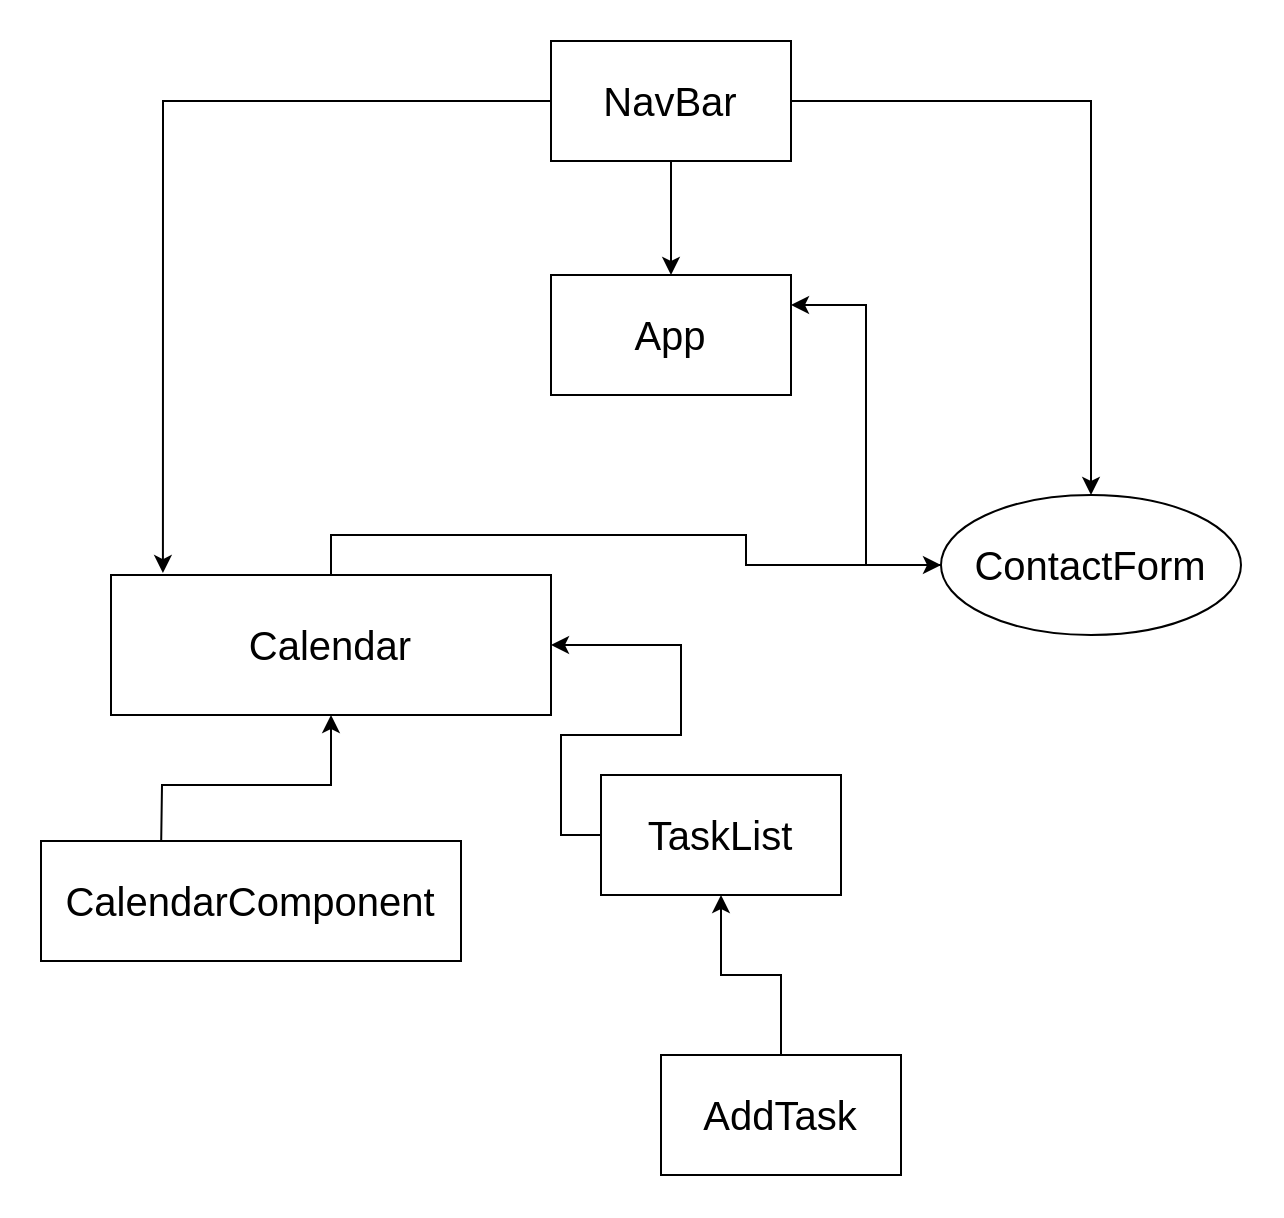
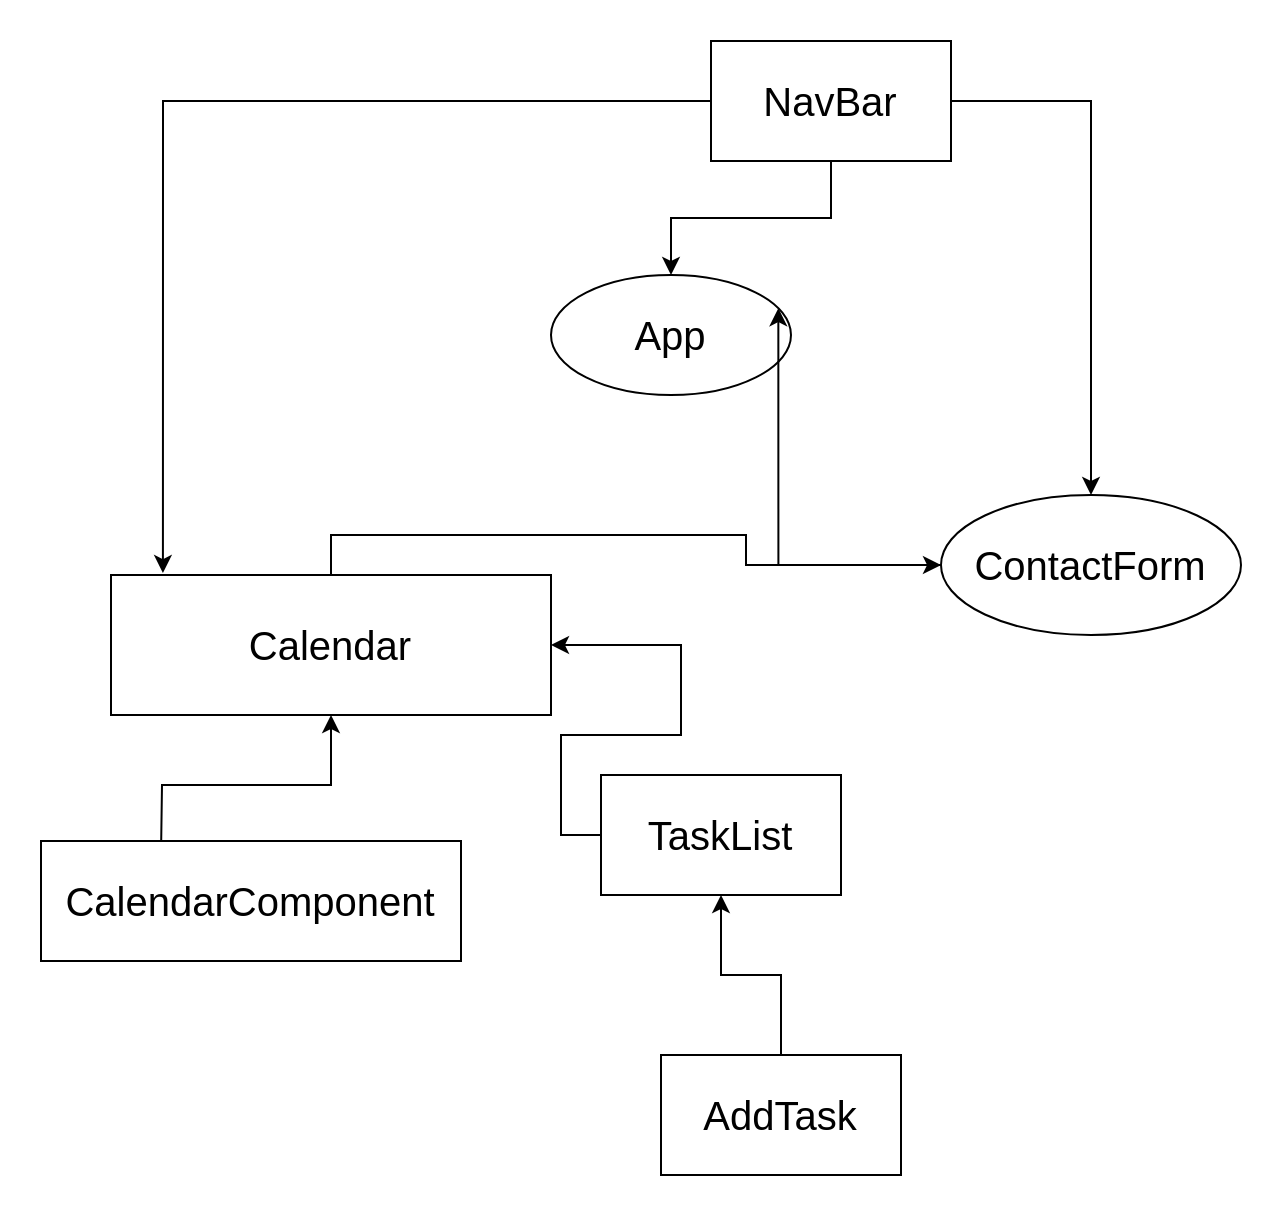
(671, 101) -> (831, 101)
(671, 335) -> (671, 335)
